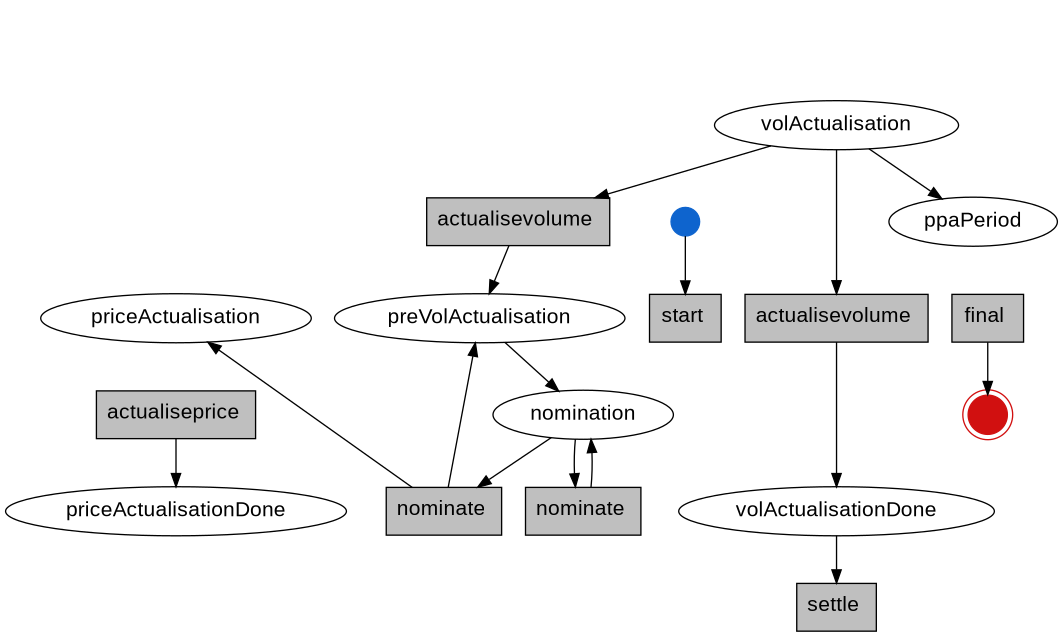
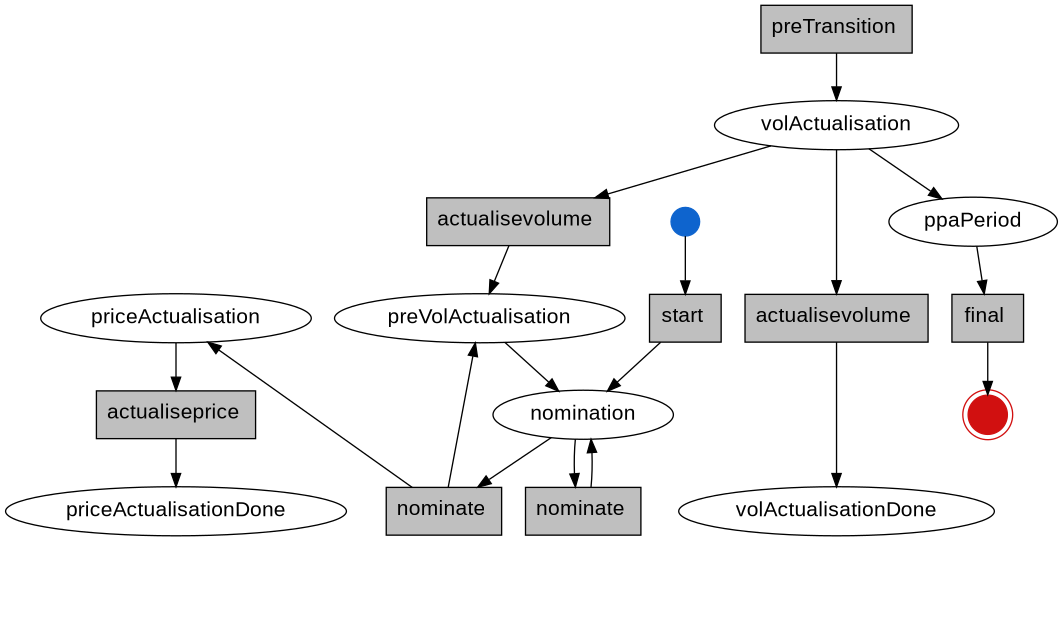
none -> (837, 29)
none -> (979, 263)
none -> (176, 360)
none -> (639, 362)
(837, 607) -> none
